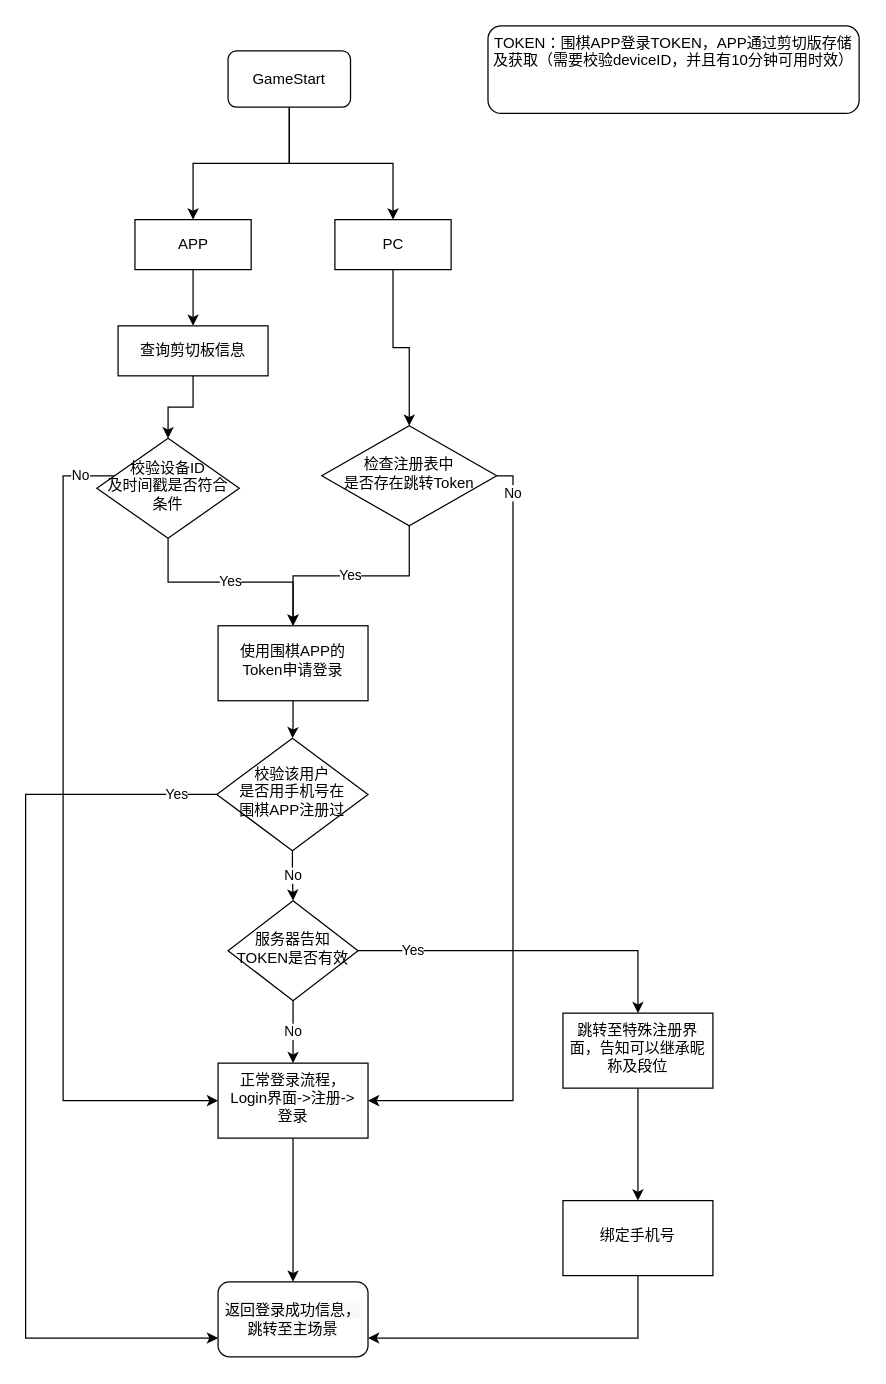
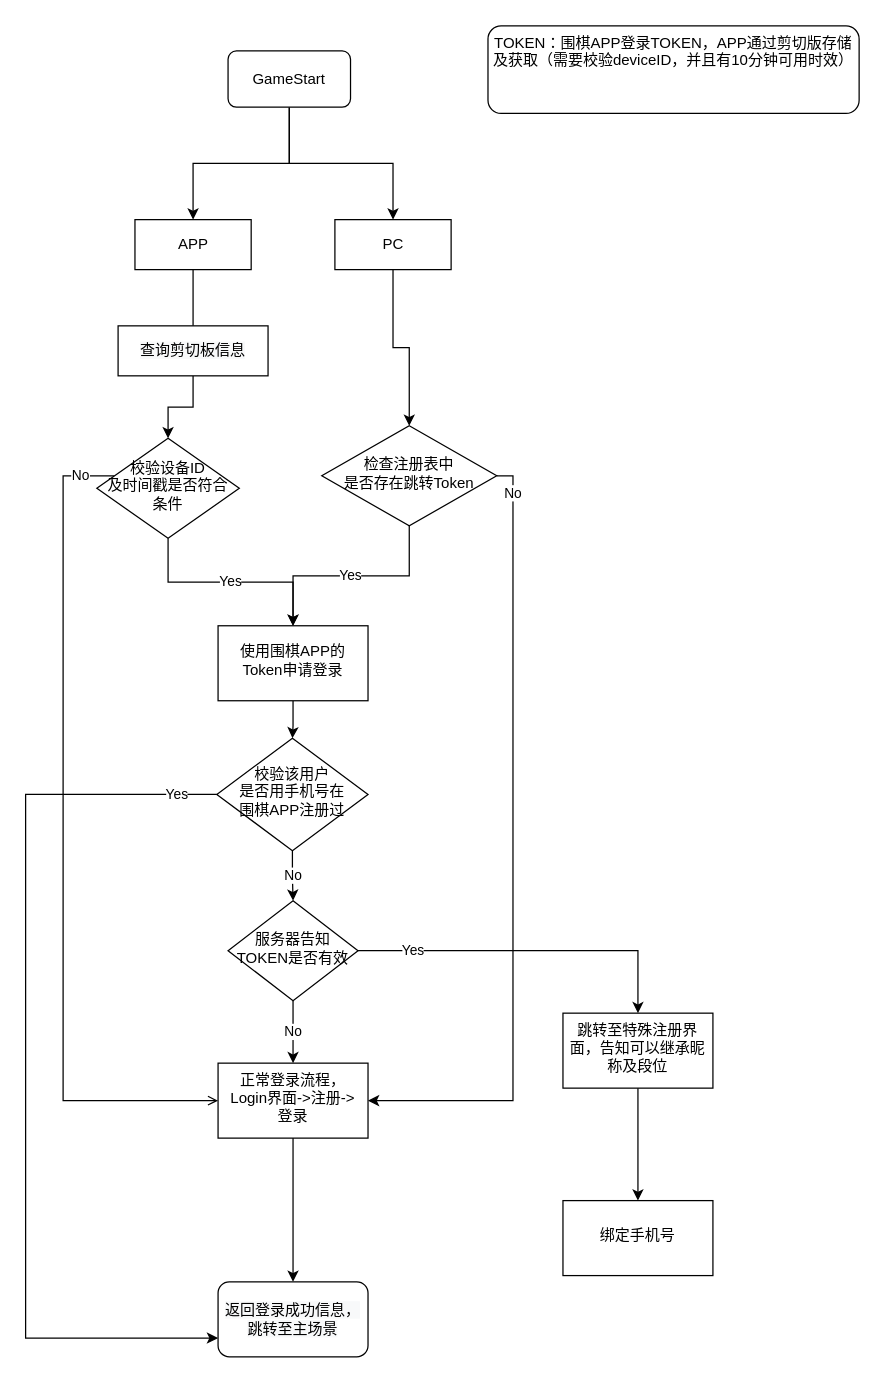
(193, 316) -> (193, 319)
(208, 1101) -> (210, 1101)
(538, 1338) -> none
